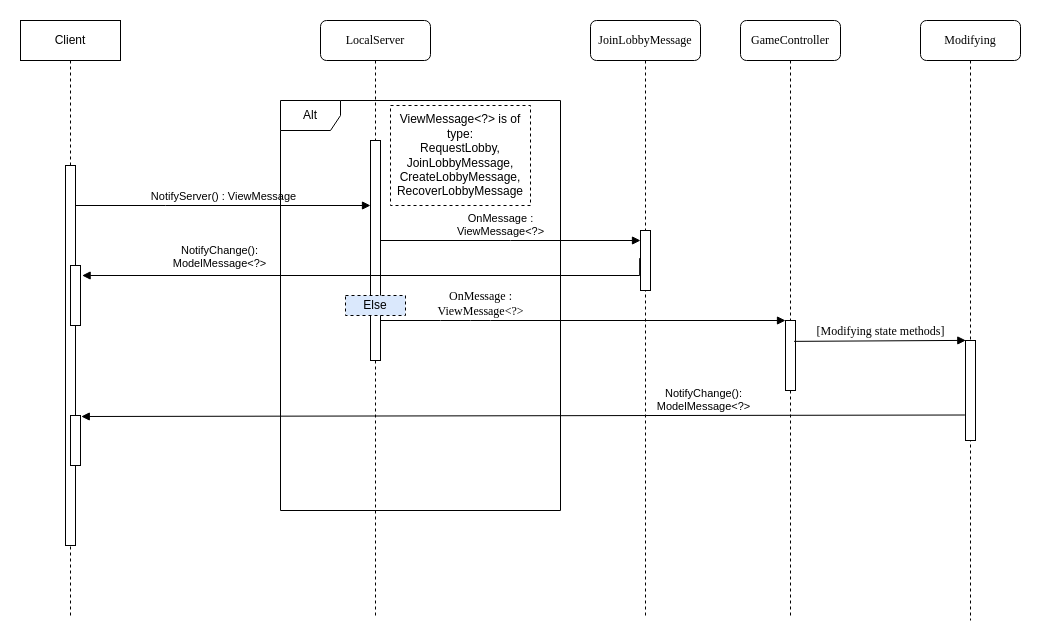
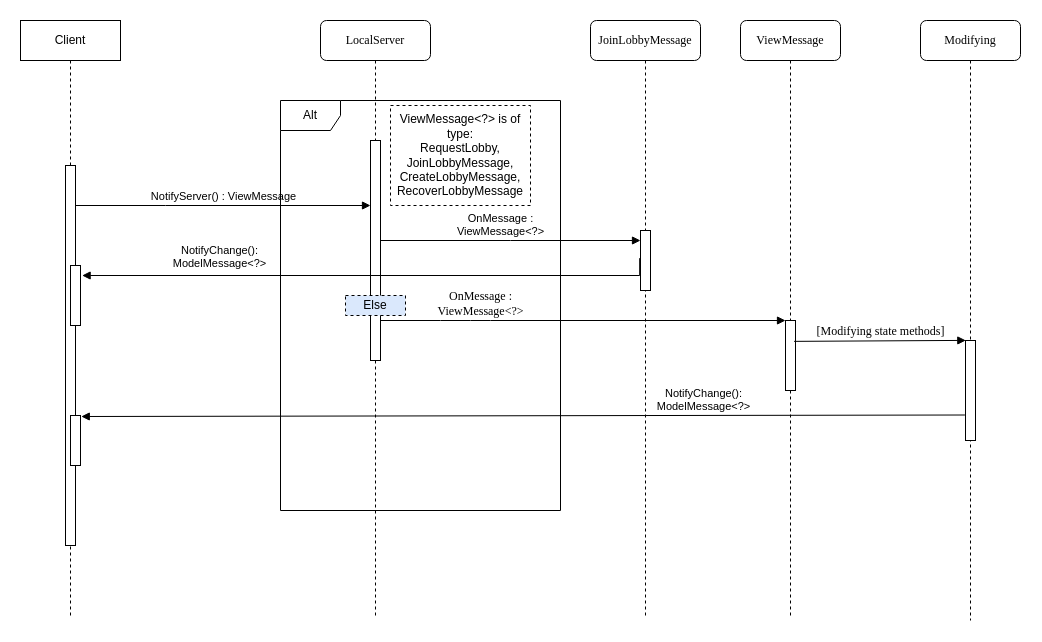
(791, 41) -> (791, 41)
